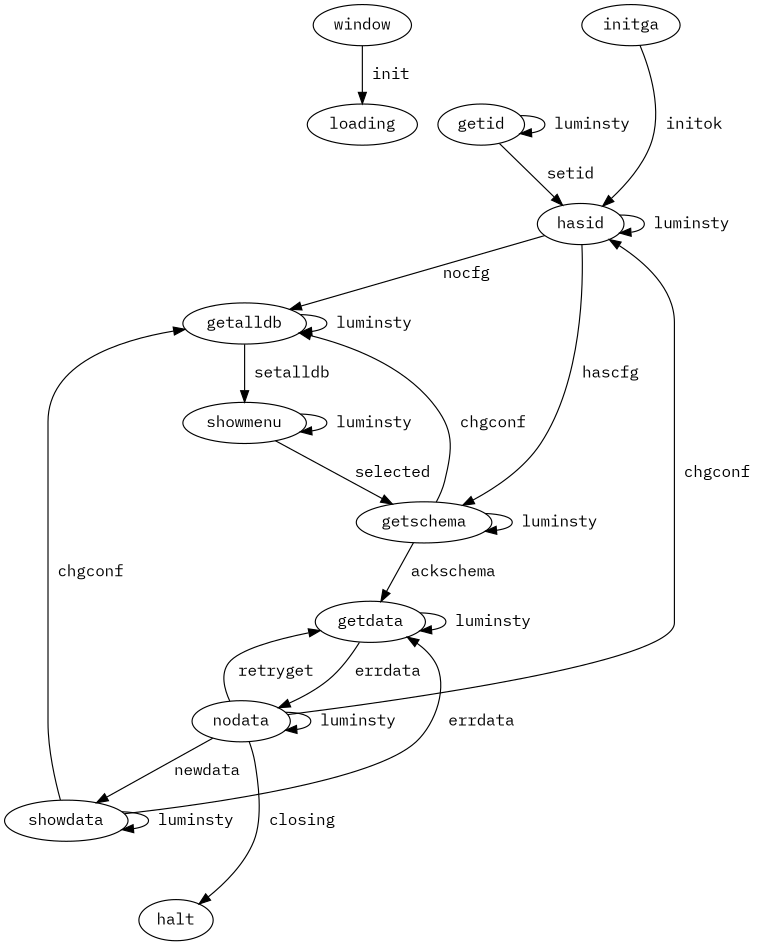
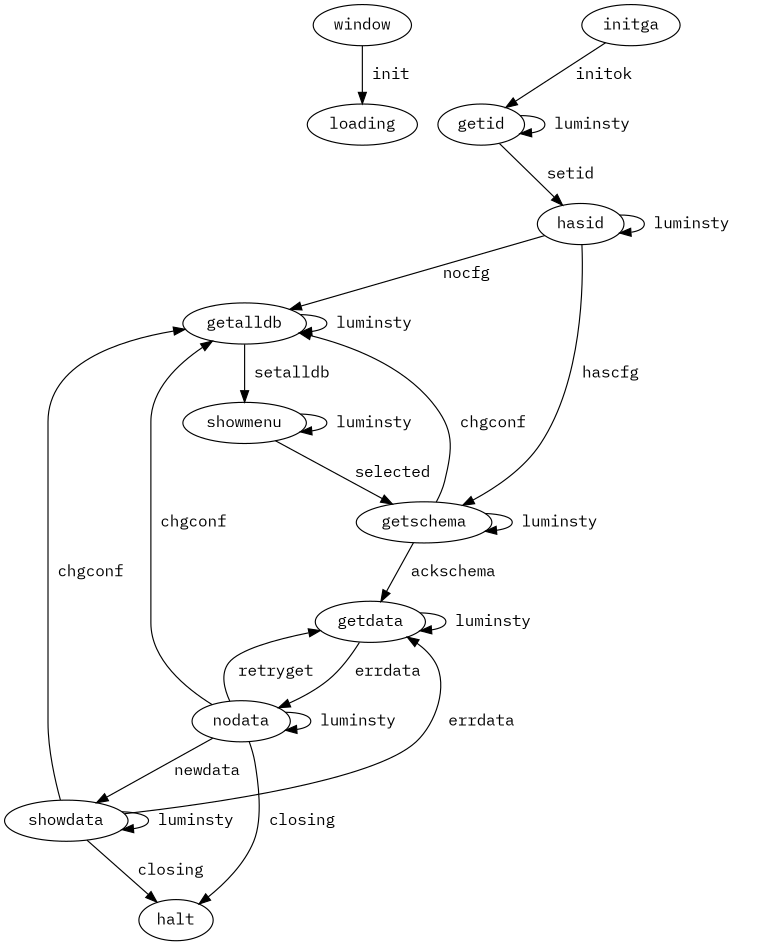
(655, 128) -> (560, 72)
(673, 624) -> (151, 528)
none -> (118, 867)
